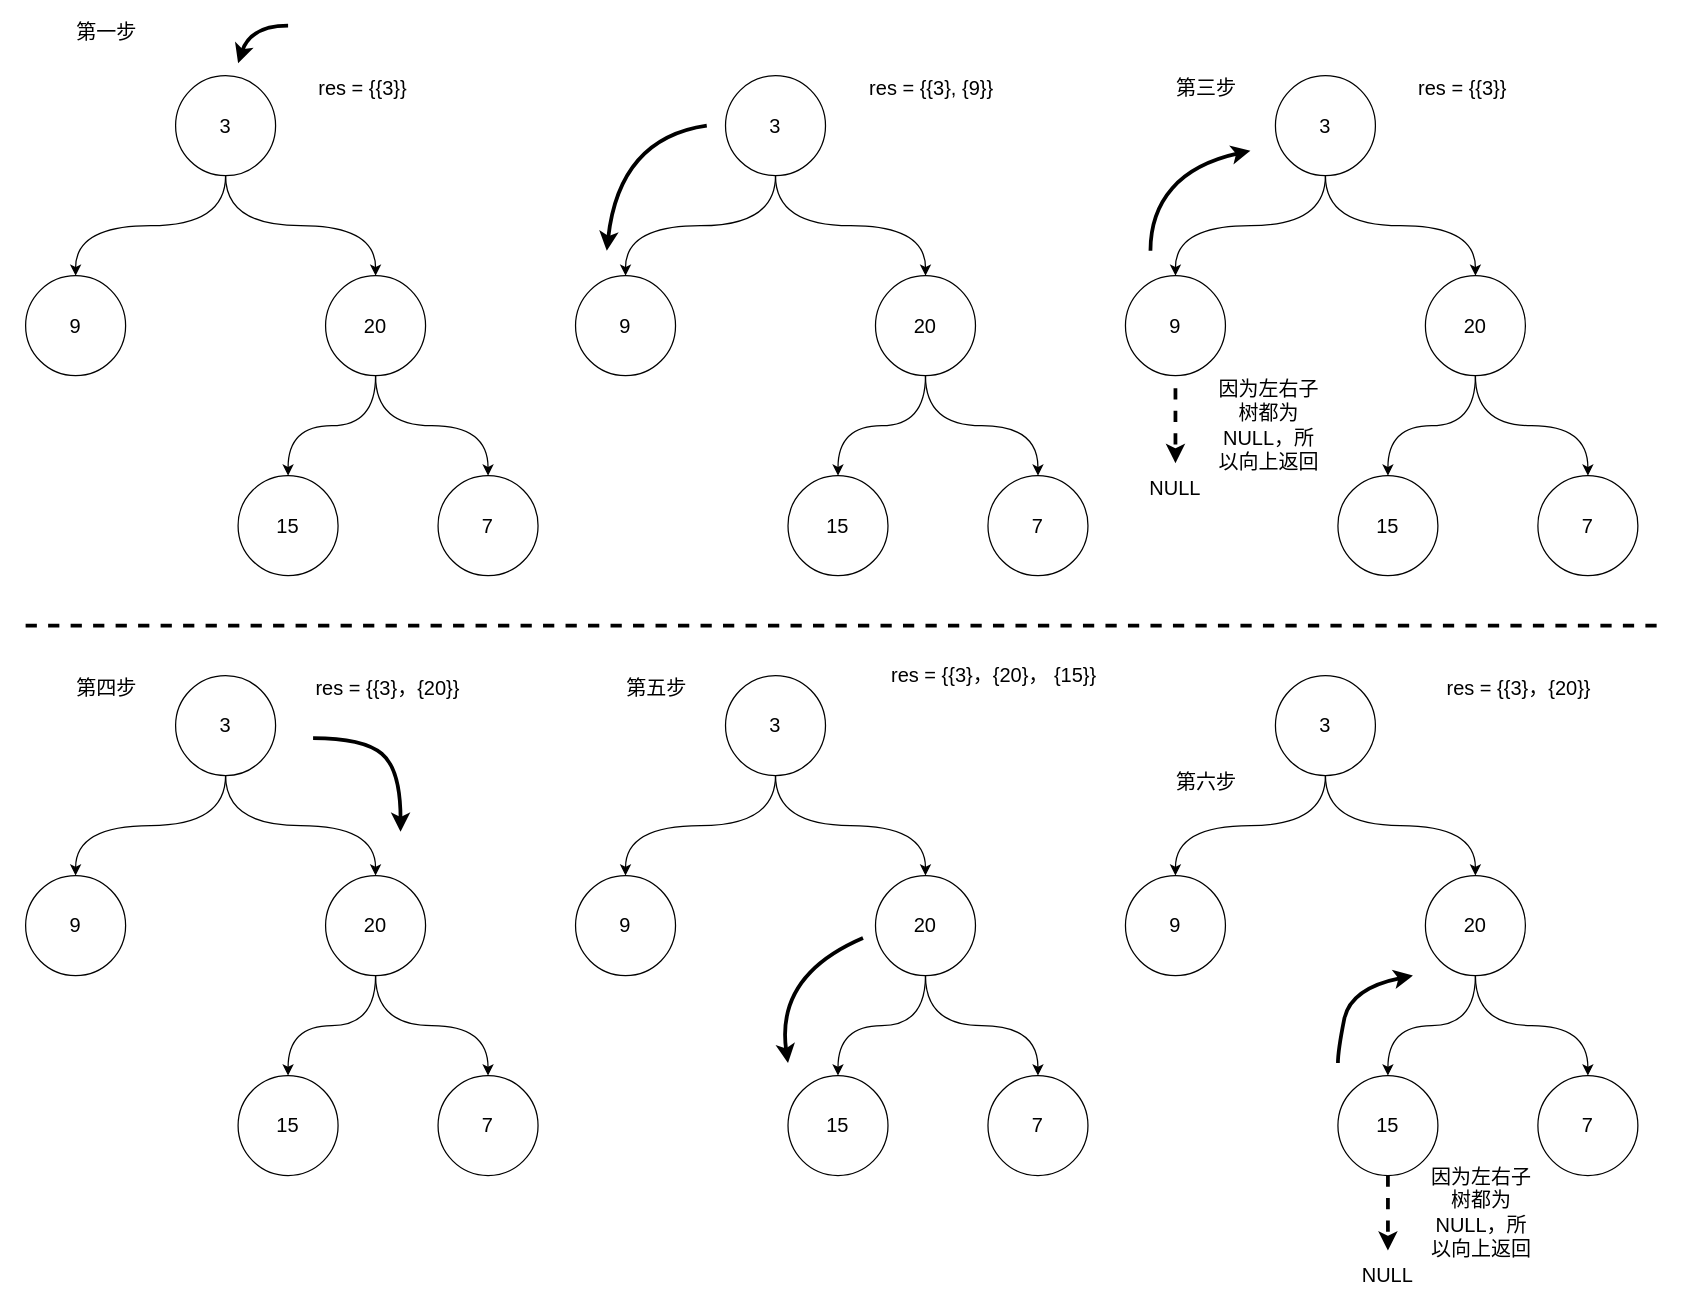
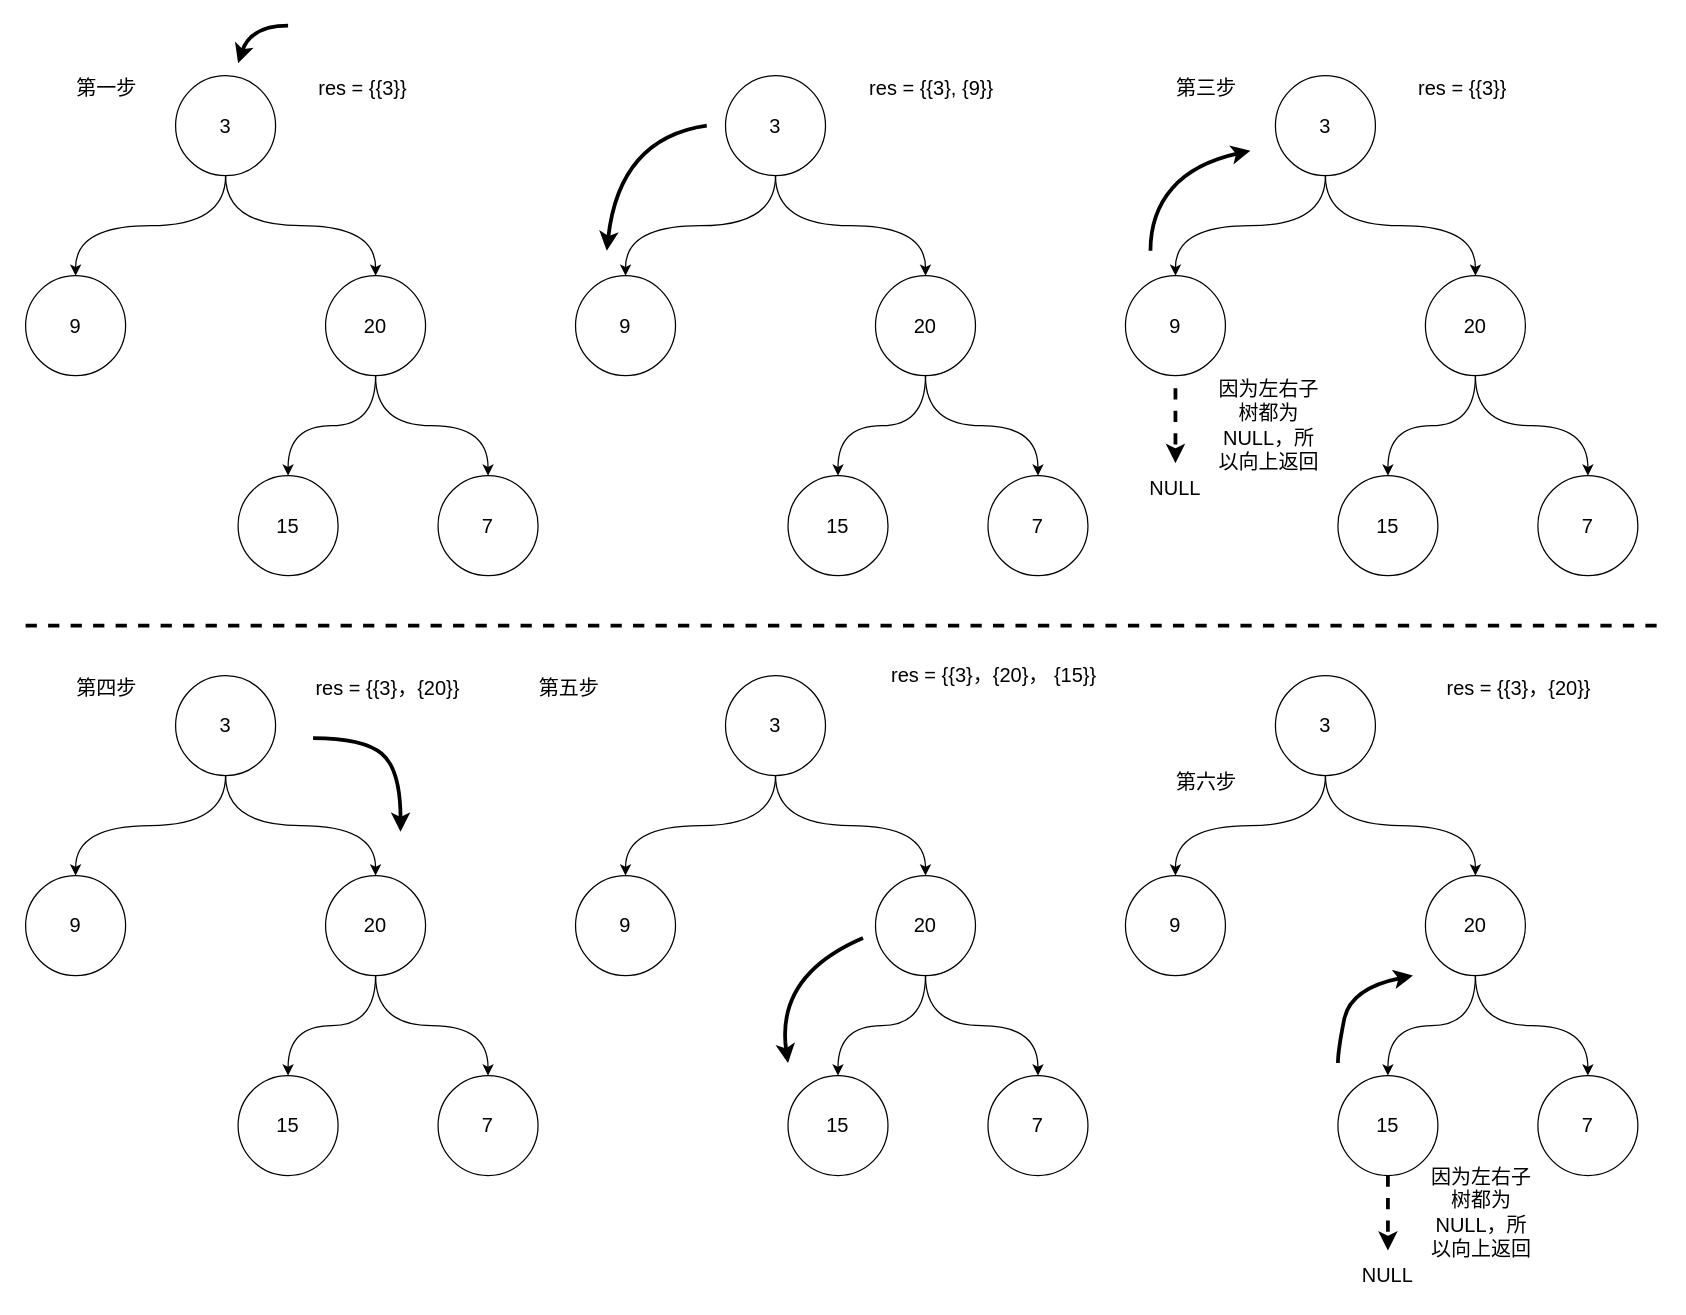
(107, 32) -> (107, 88)
(657, 688) -> (569, 688)
